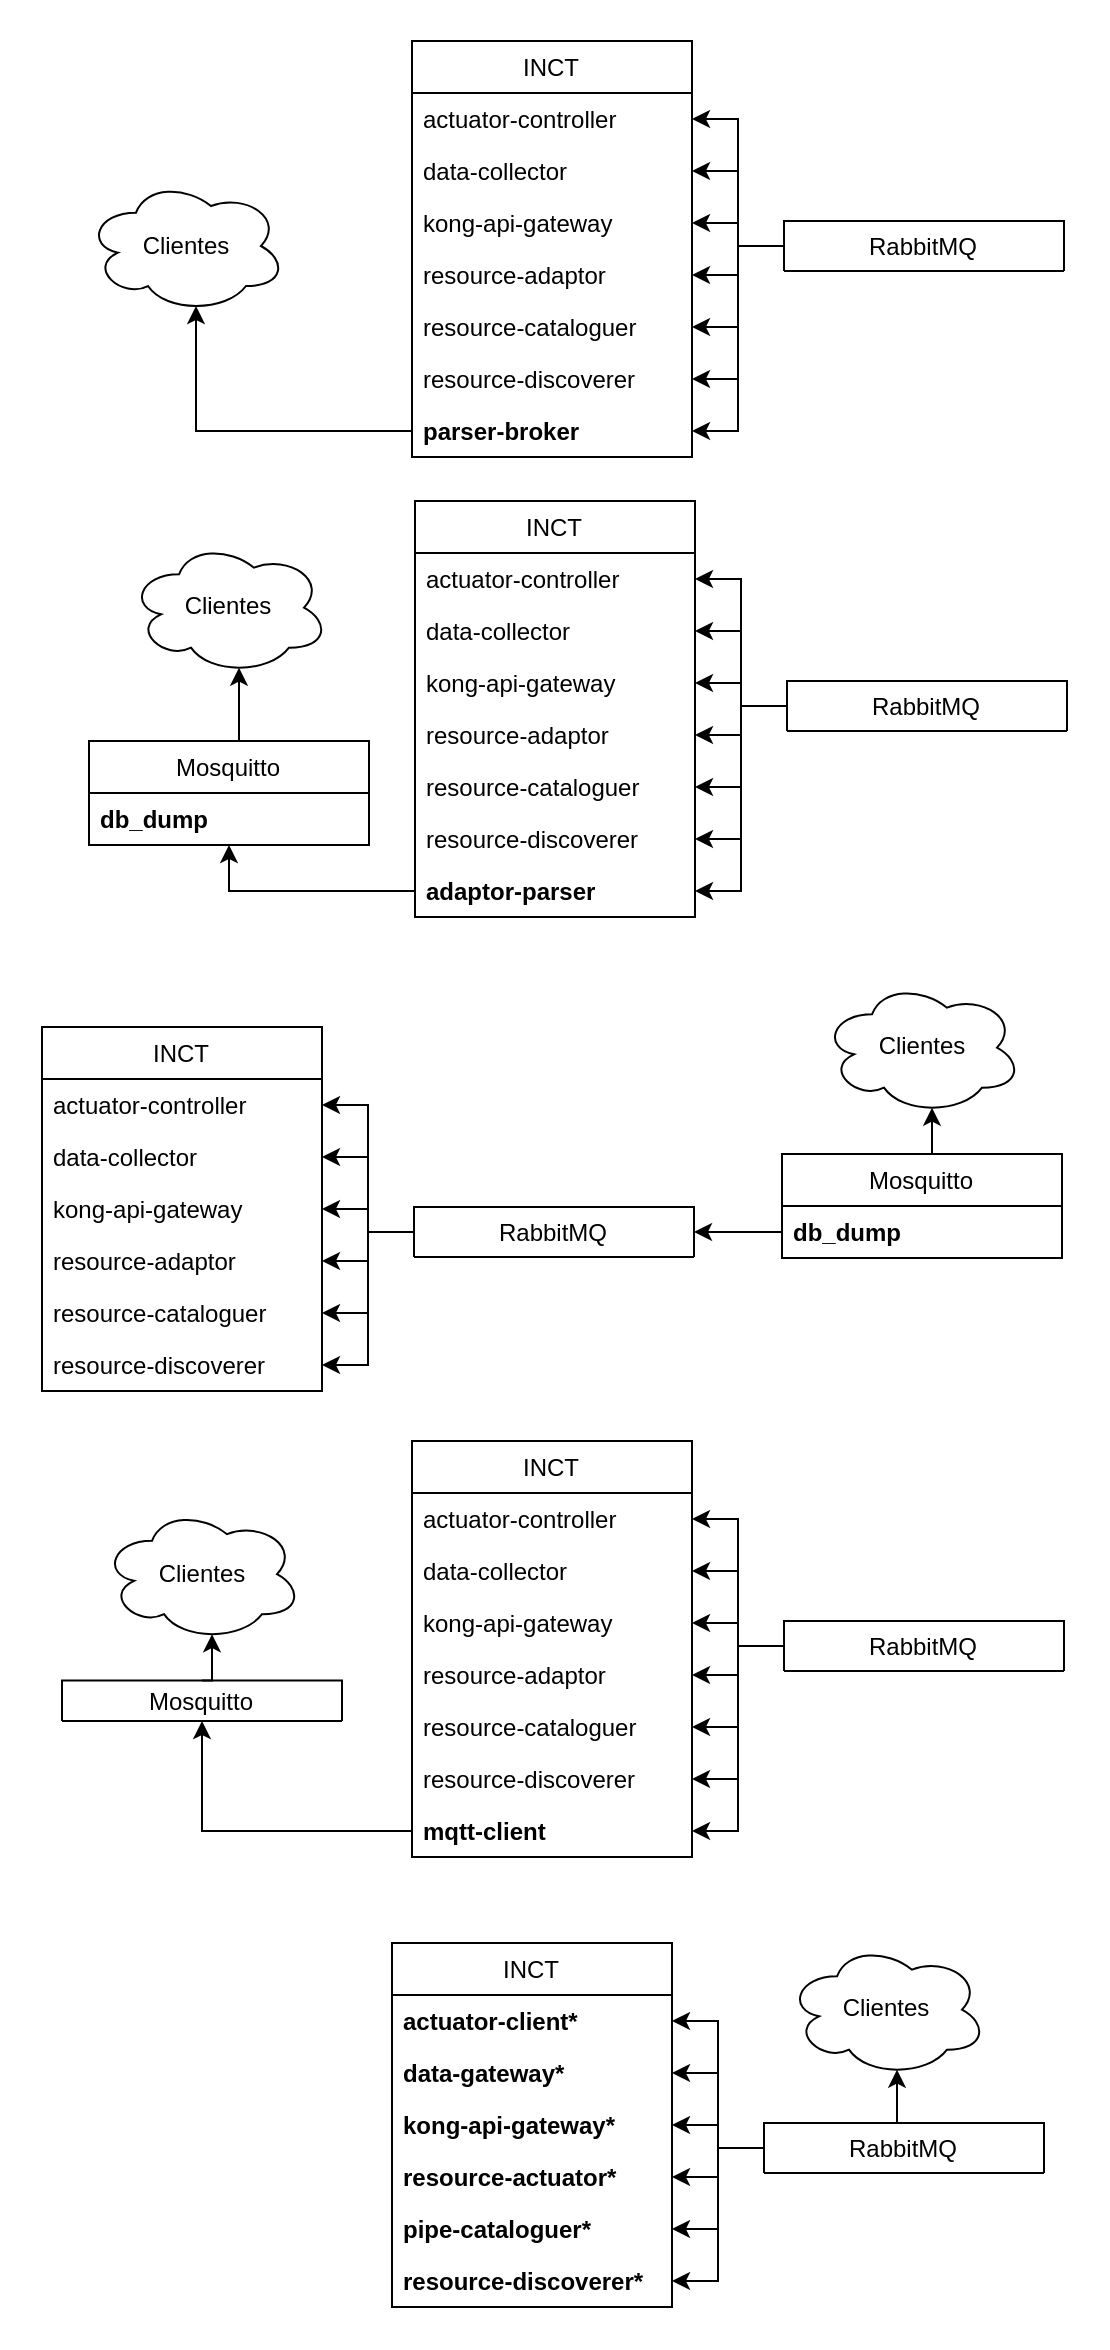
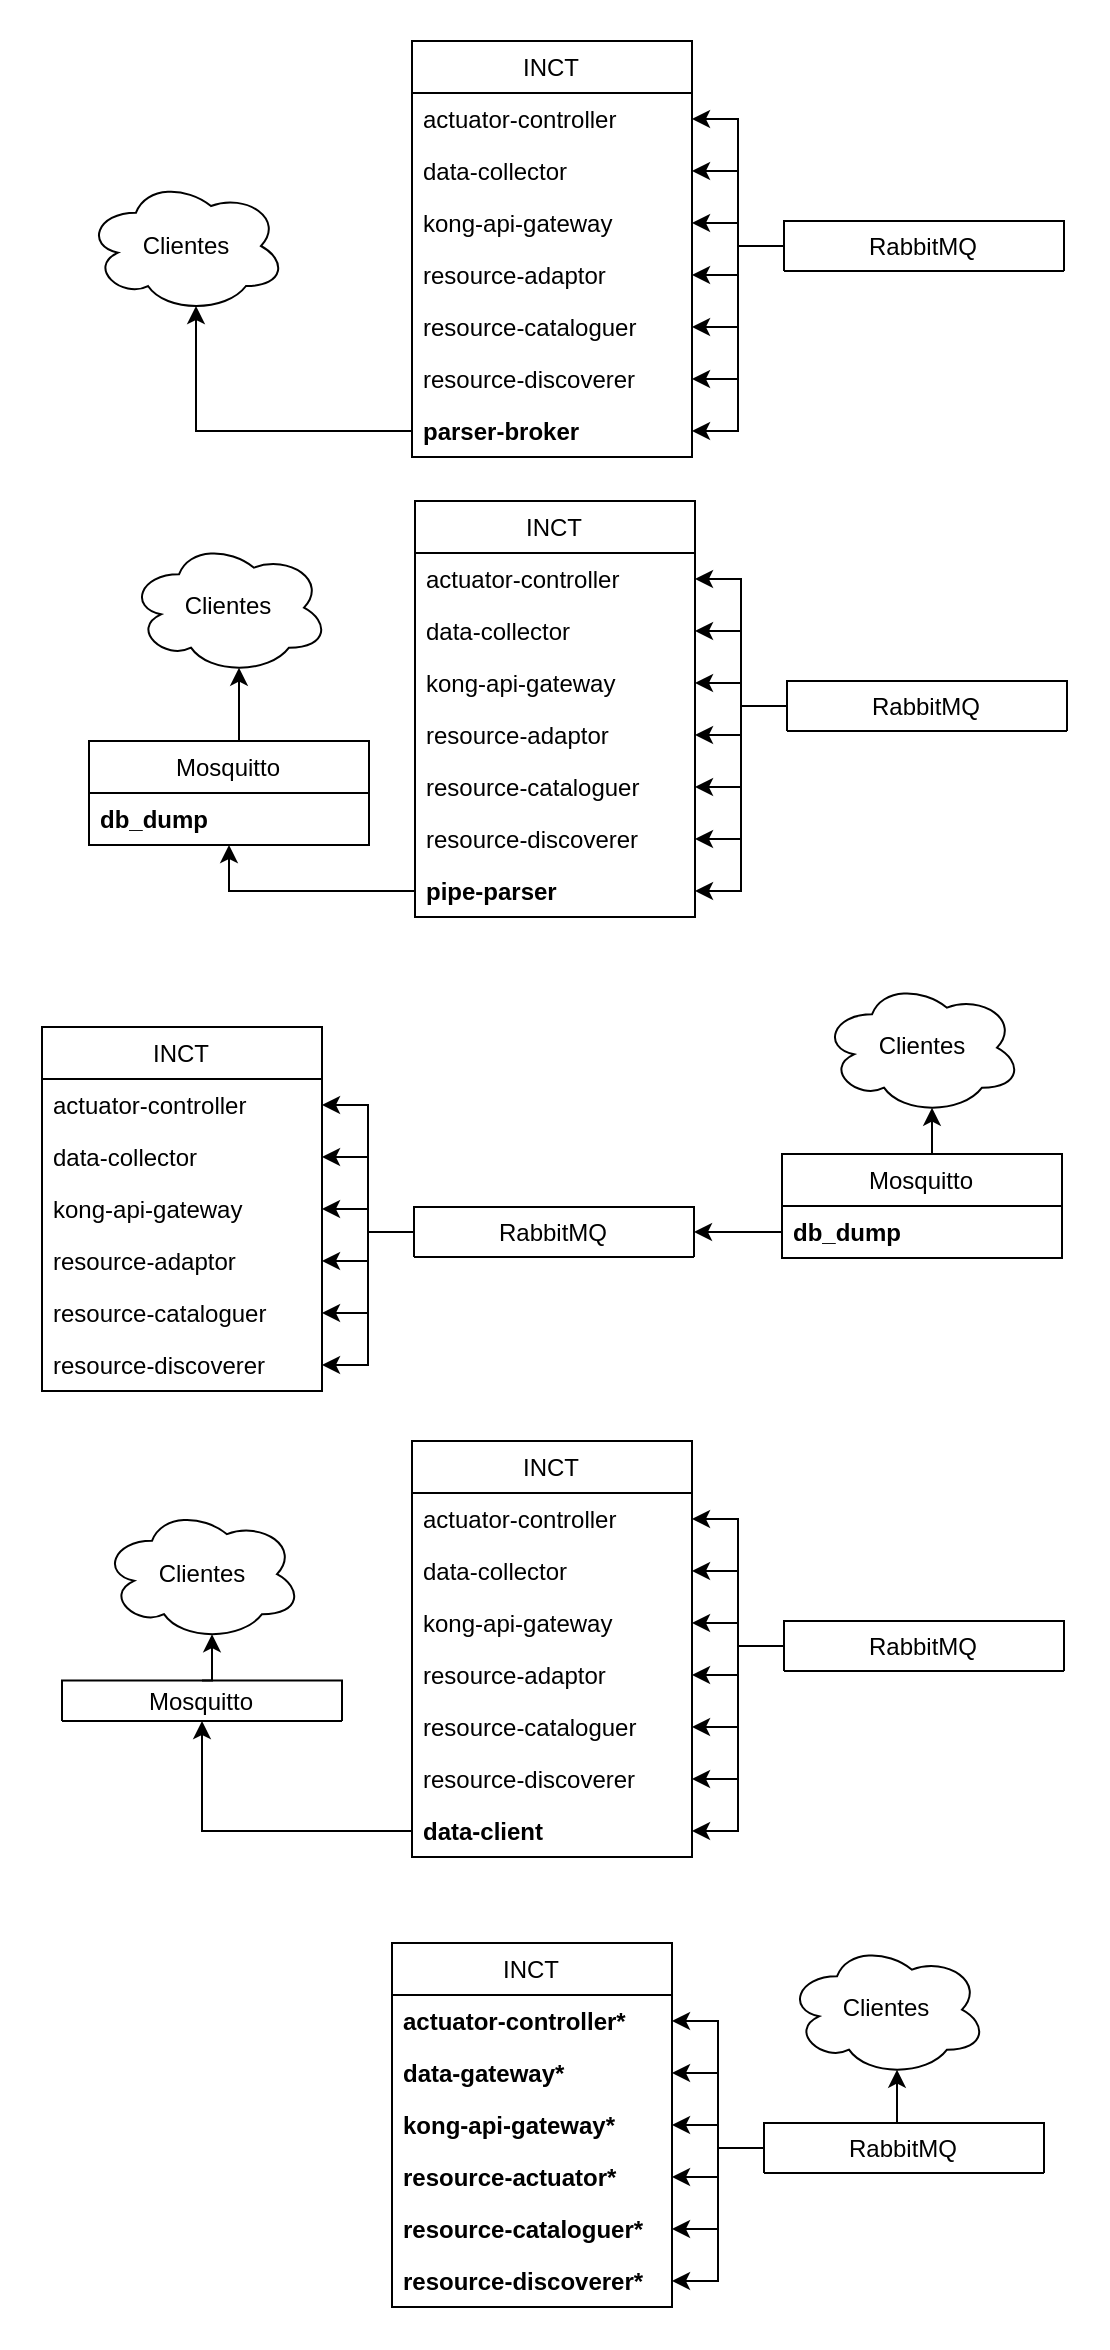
(520, 892) -> (497, 892)
(491, 1832) -> (491, 1832)
(504, 2022) -> (531, 2022)
(504, 2230) -> (534, 2230)
